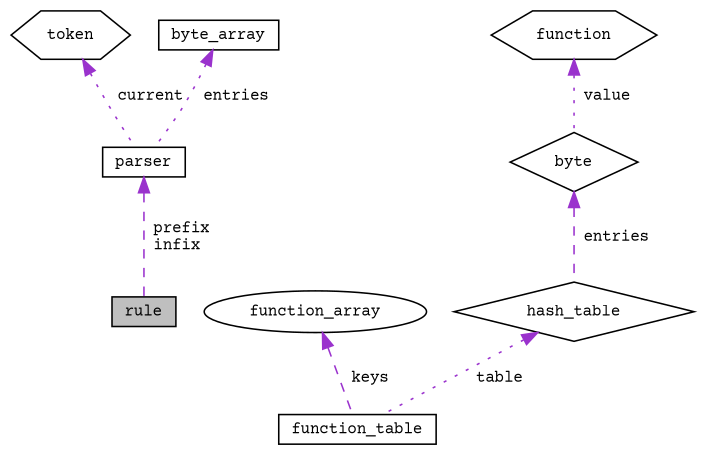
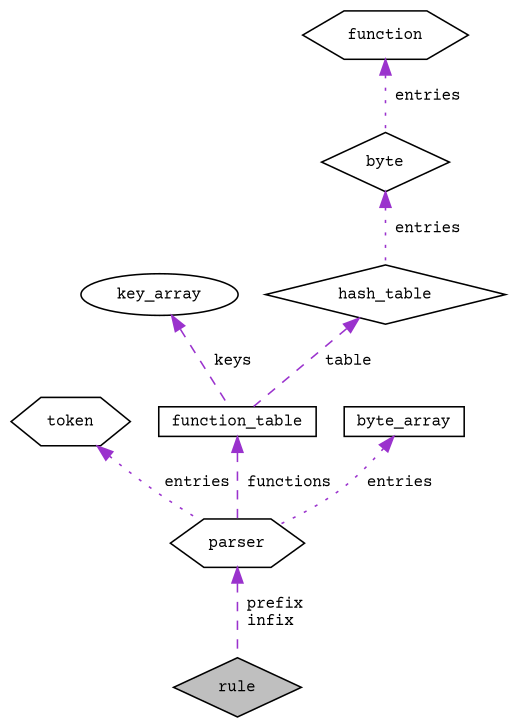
(146, 96) -> (193, 482)
(603, 96) -> (424, 96)
(144, 162) -> (237, 543)
(574, 245) -> (386, 236)
(144, 312) -> (237, 687)
(315, 312) -> (160, 295)
(453, 377) -> (300, 368)
none -> (237, 486)
